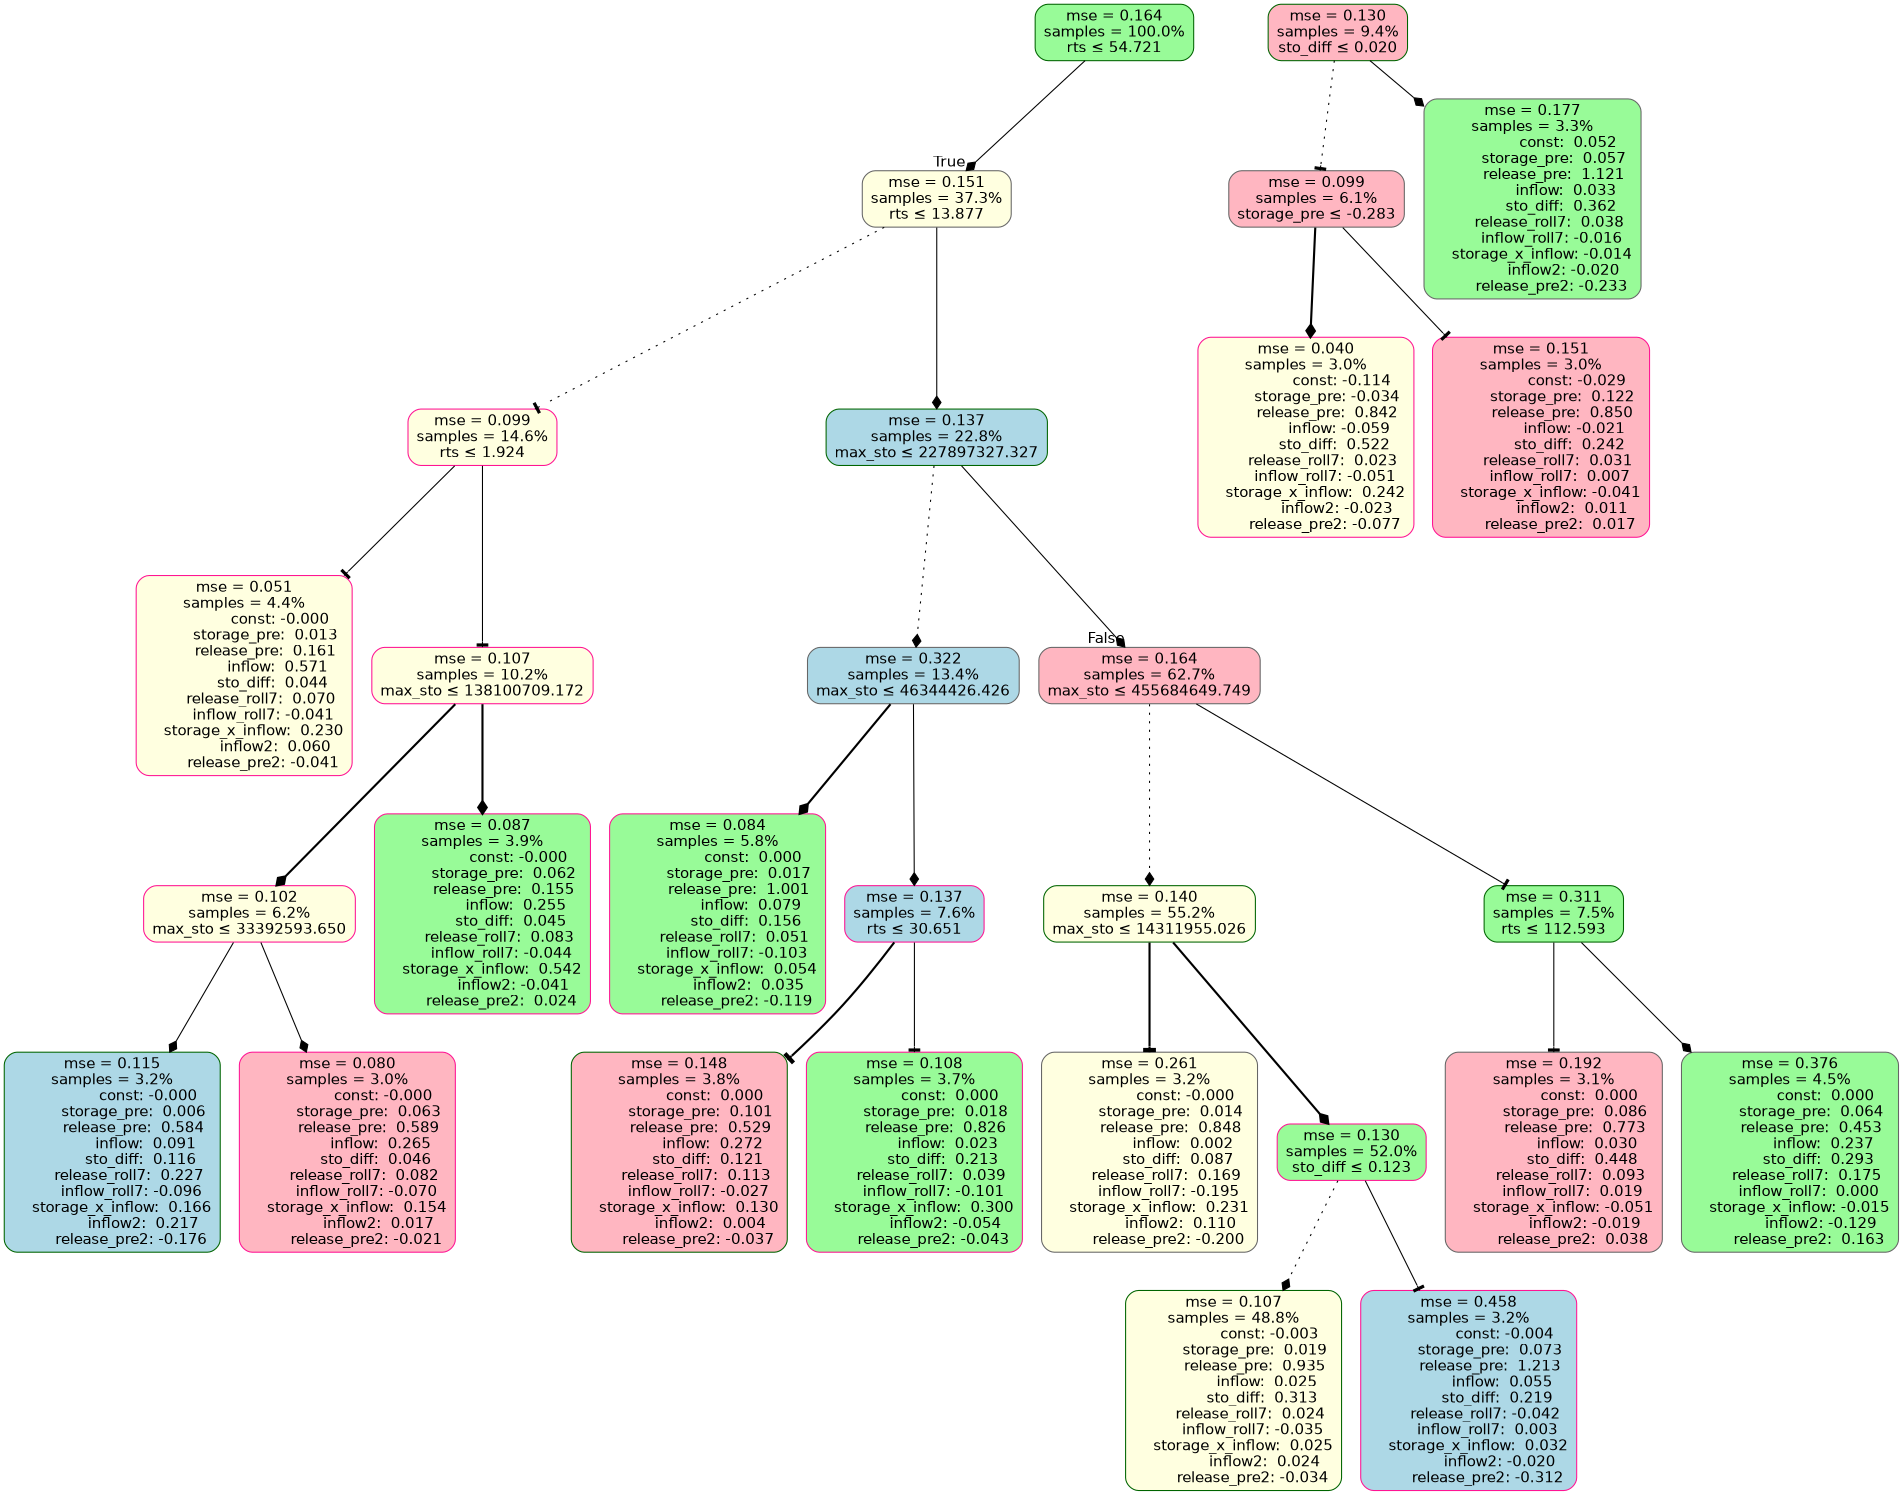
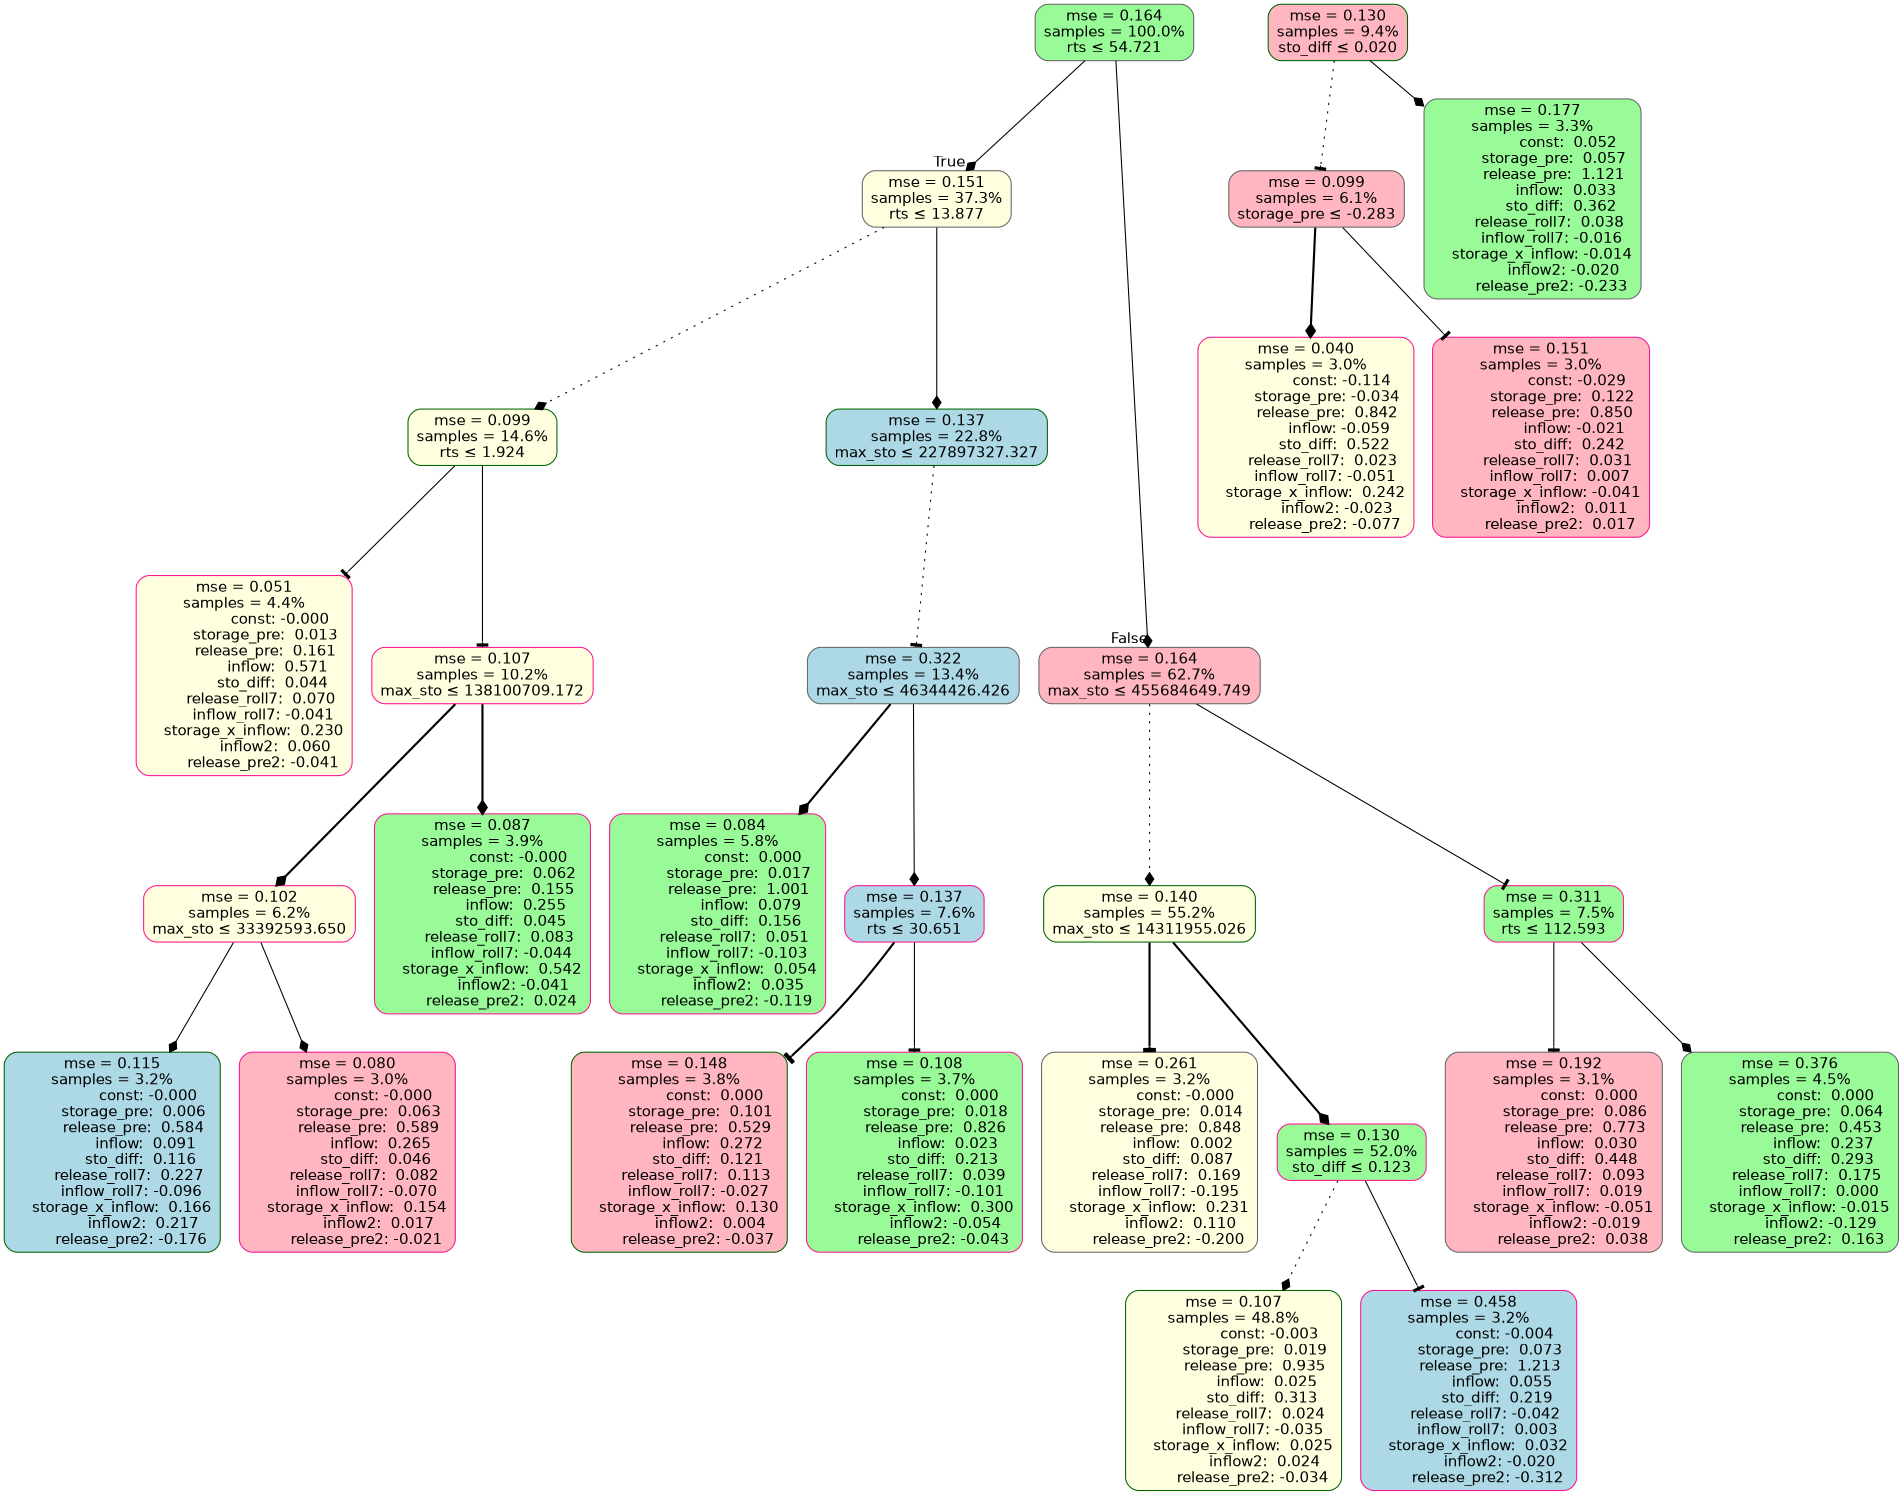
(1114, 32) -> (1114, 32)
(715, 315) -> (715, 315)
(482, 437) -> (482, 437)
(1039, 552) -> (1132, 348)
(925, 554) -> (925, 554)
(1554, 914) -> (1554, 914)
